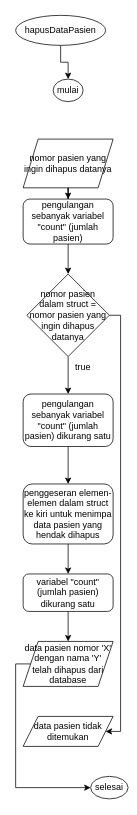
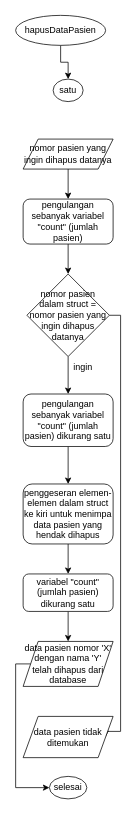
(68, 90) -> (68, 90)
(68, 164) -> (68, 154)
(83, 368) -> (83, 368)
(68, 732) -> (68, 737)
(109, 788) -> (68, 788)
